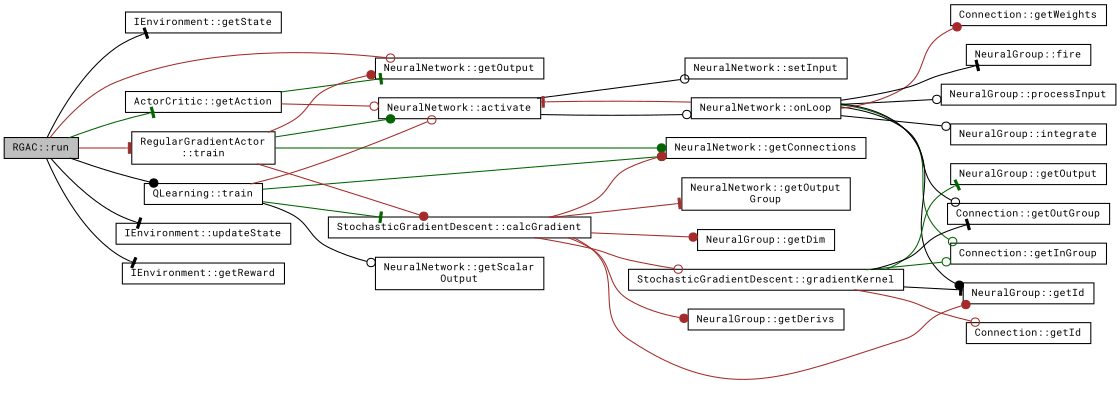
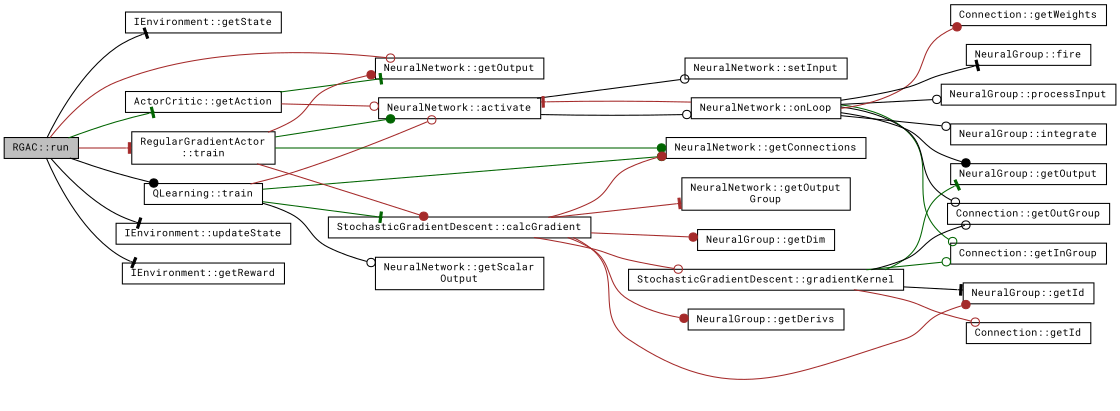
(924, 175) -> (924, 142)
(931, 240) -> (925, 245)
